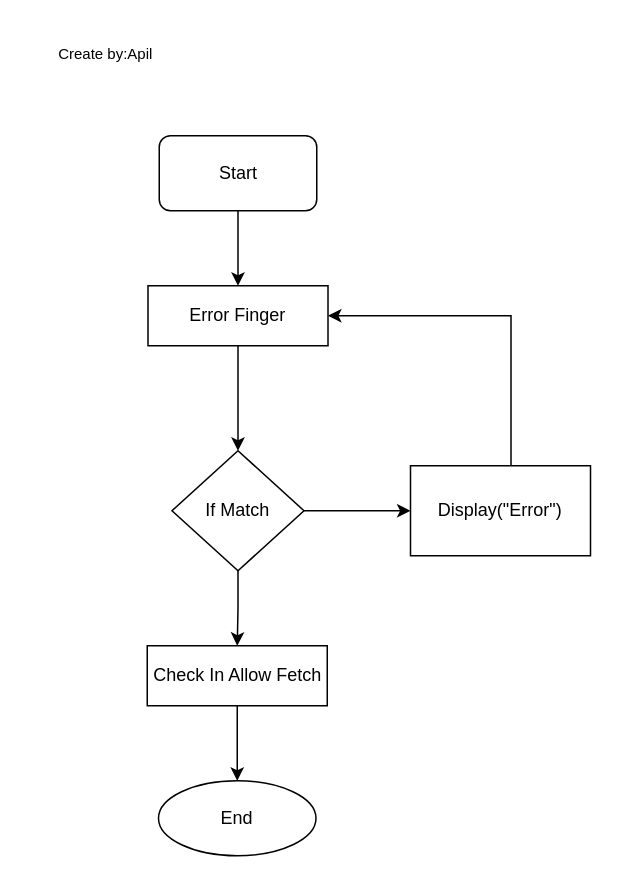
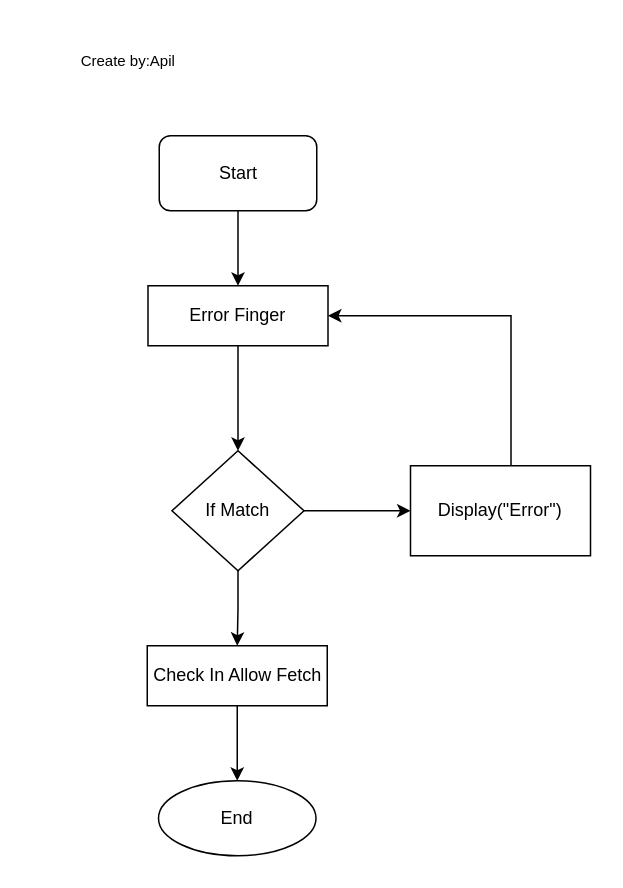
(106, 53) -> (128, 61)
